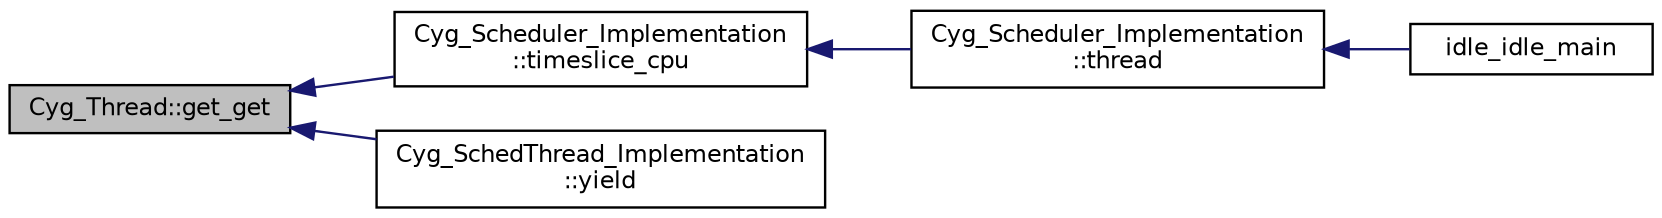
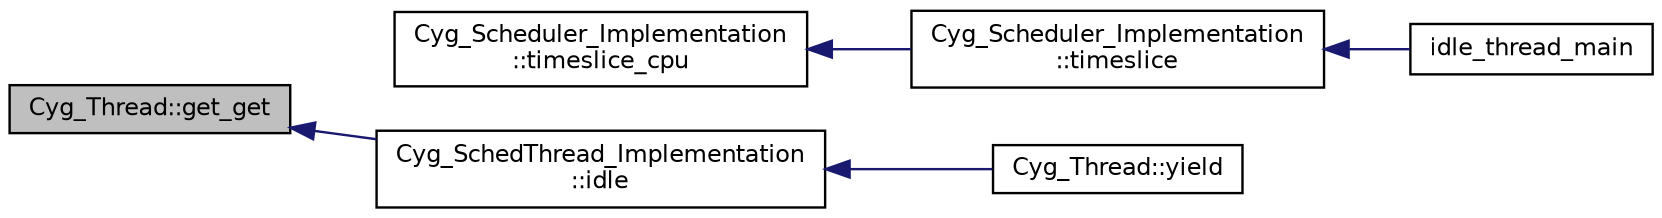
(1118, 49) -> (1118, 49)
(1532, 49) -> (1532, 49)
(354, 82) -> none
(601, 169) -> (601, 169)
none -> (1118, 169)
